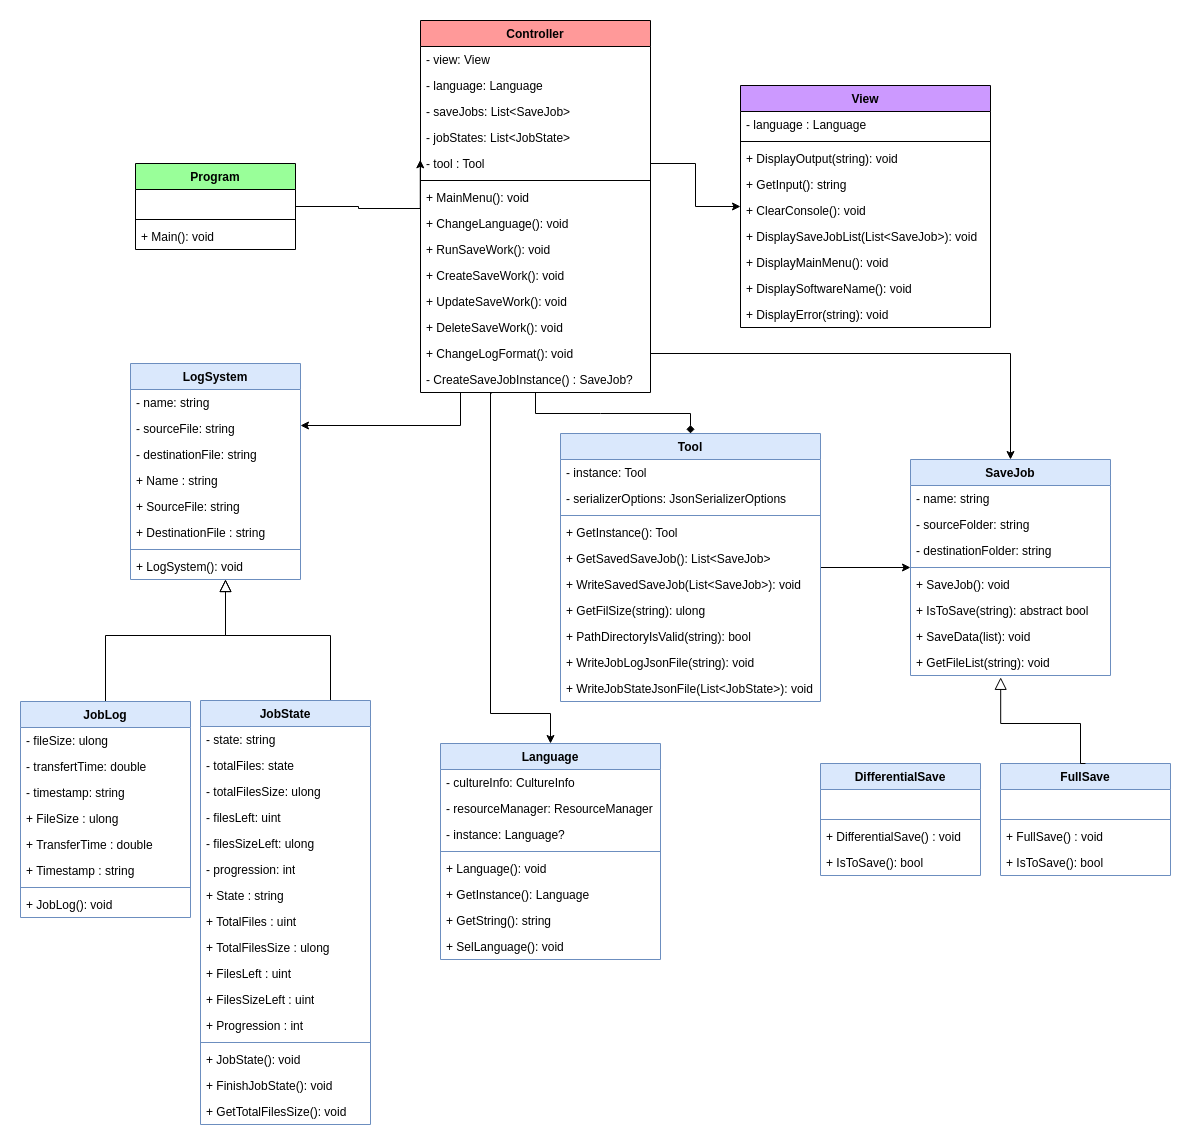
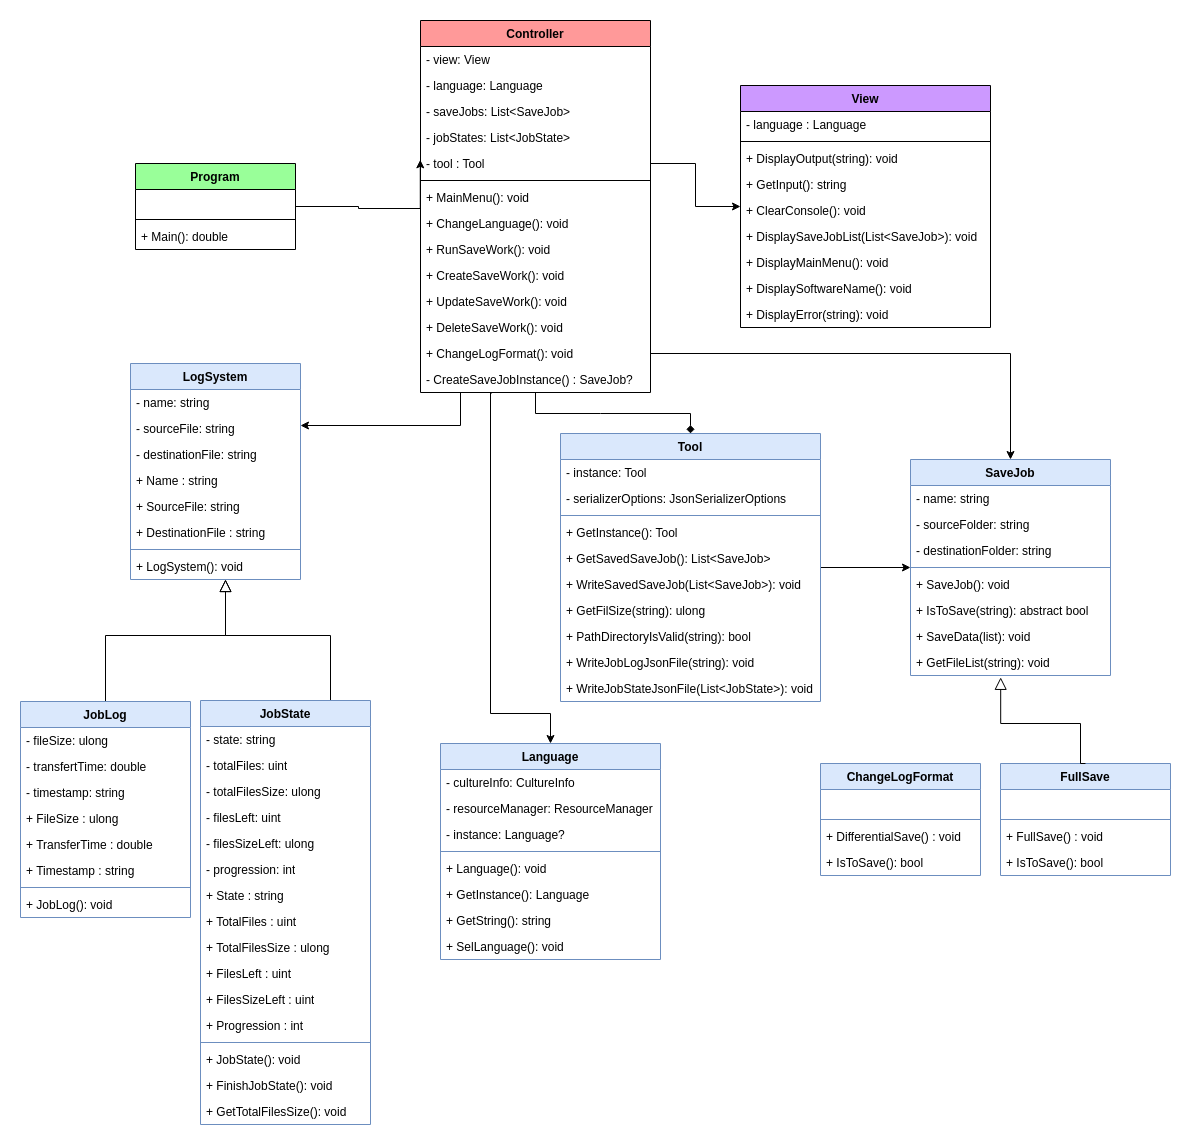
(181, 238) -> (187, 238)
(261, 767) -> (256, 767)
(901, 778) -> (901, 778)
